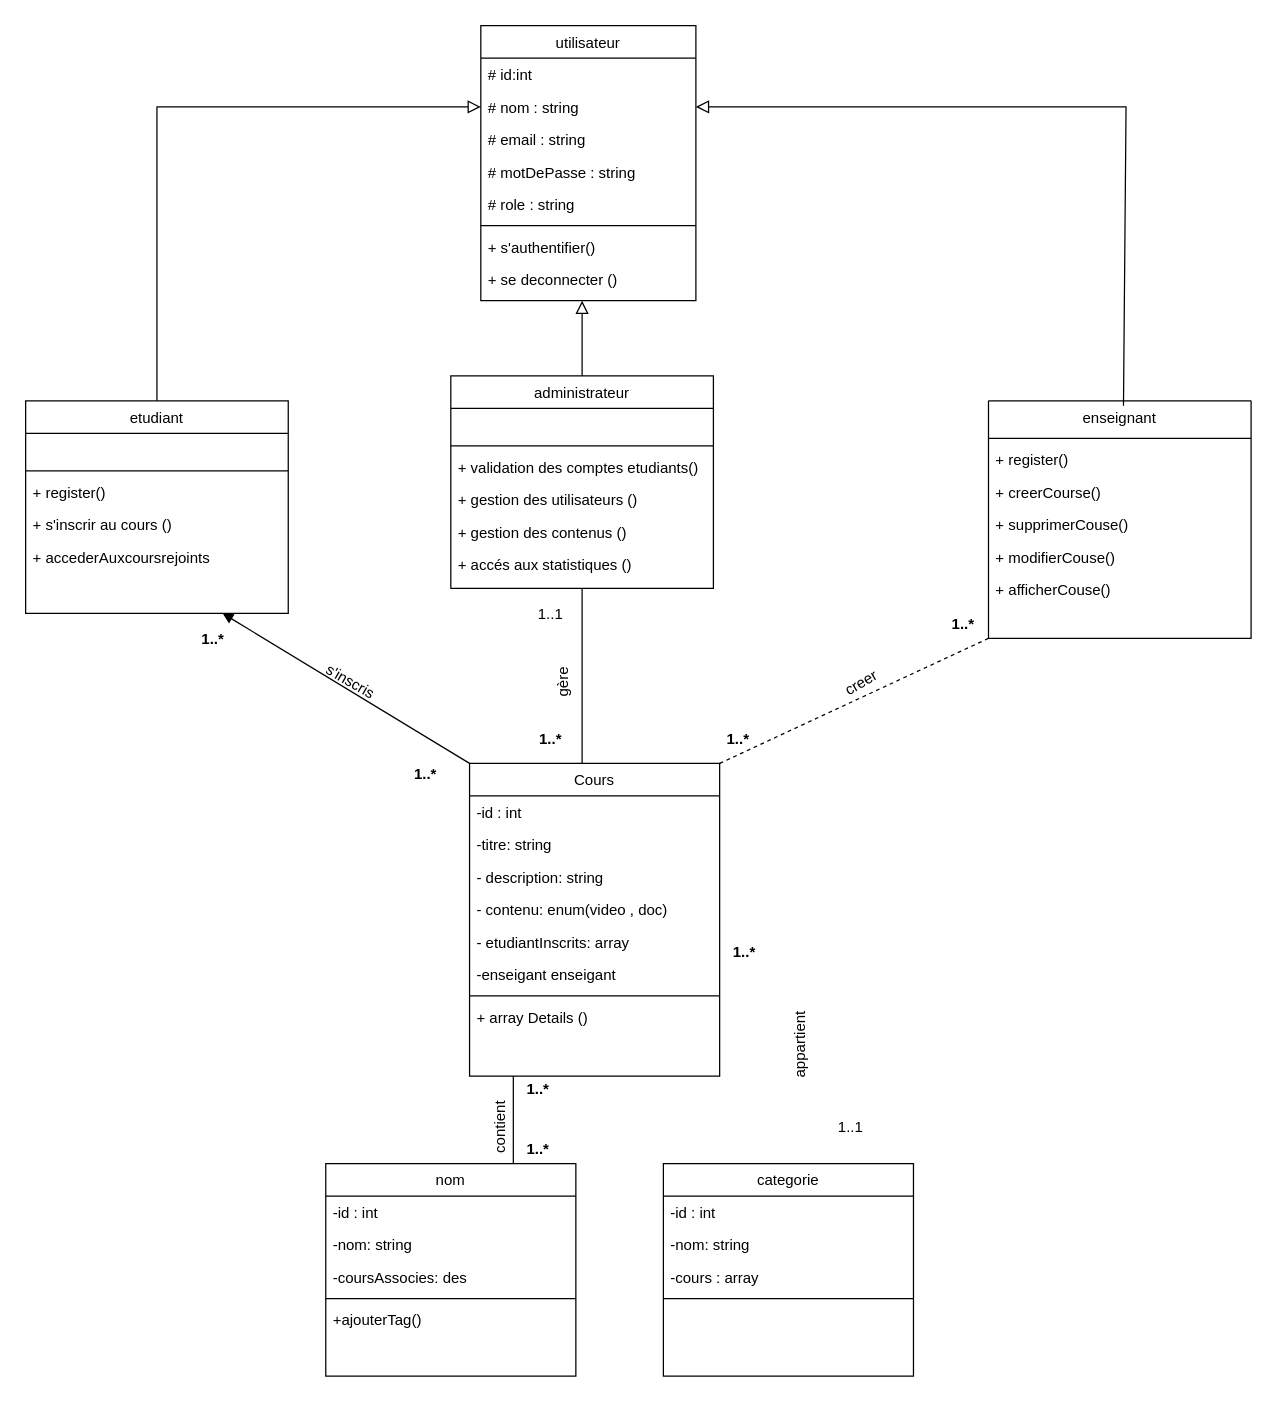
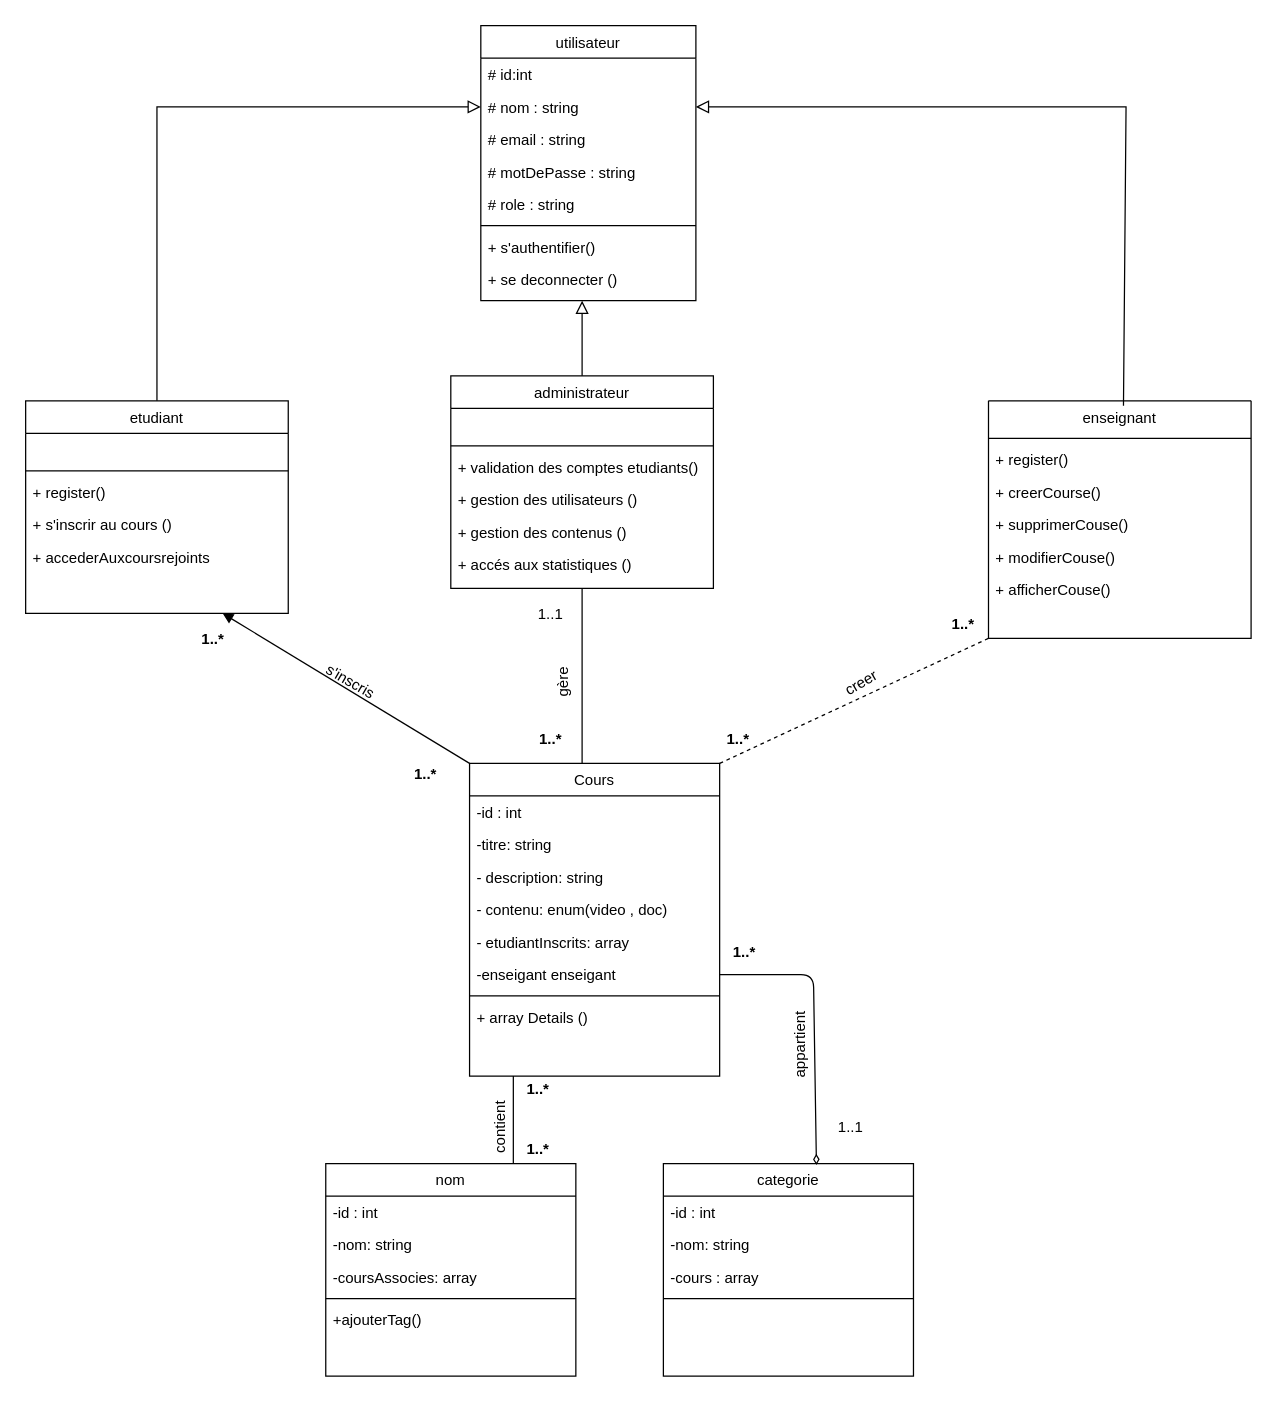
none -> (814, 1024)
(406, 1278) -> (415, 1278)
